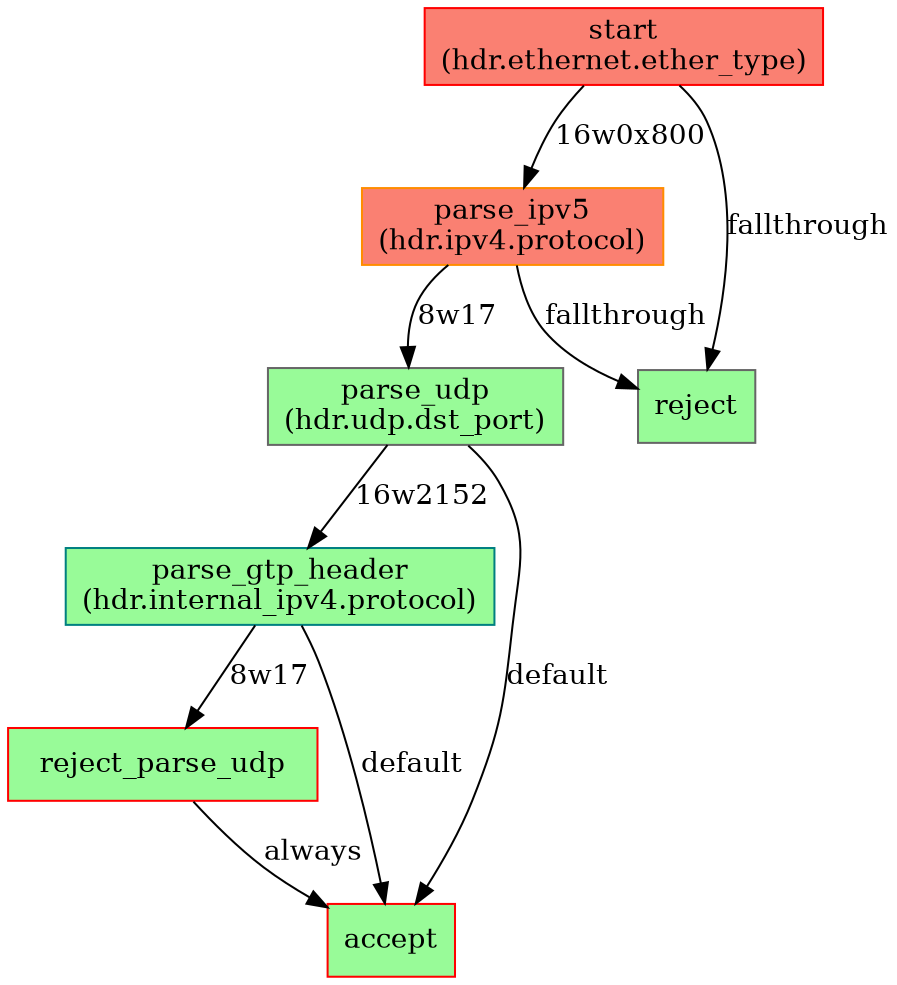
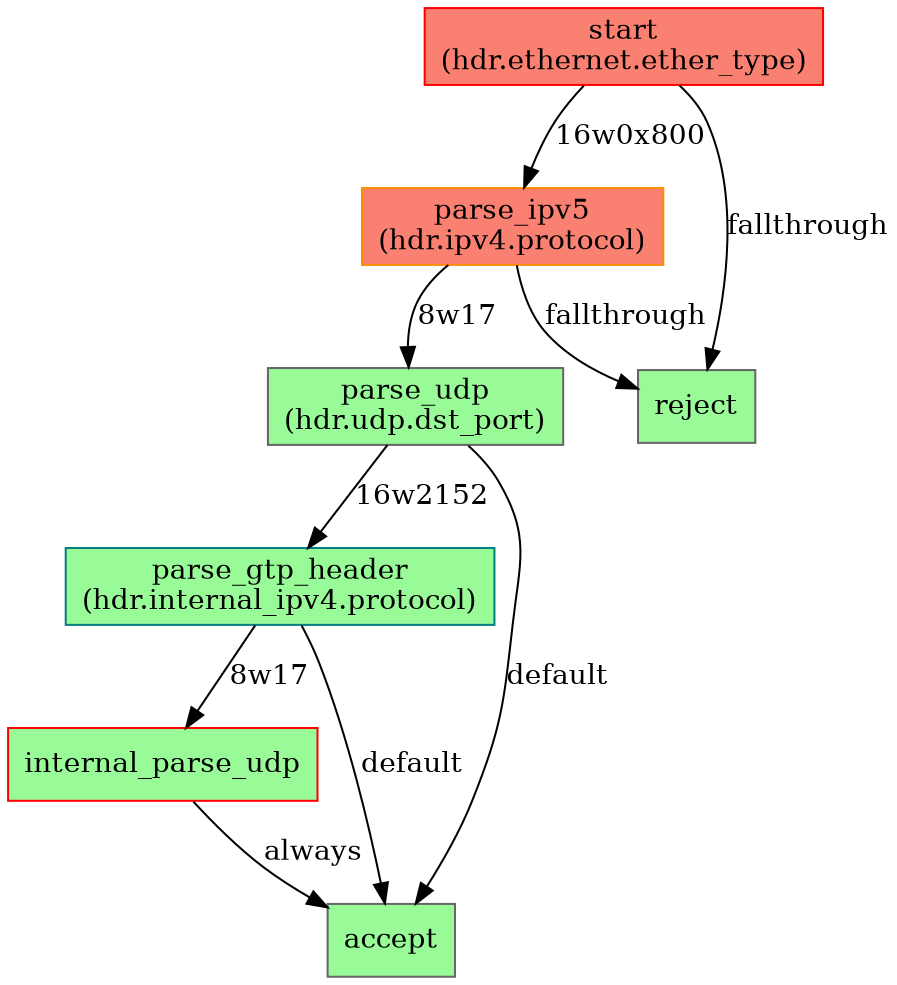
(163, 764) -> (163, 764)
(391, 940) -> (391, 940)
